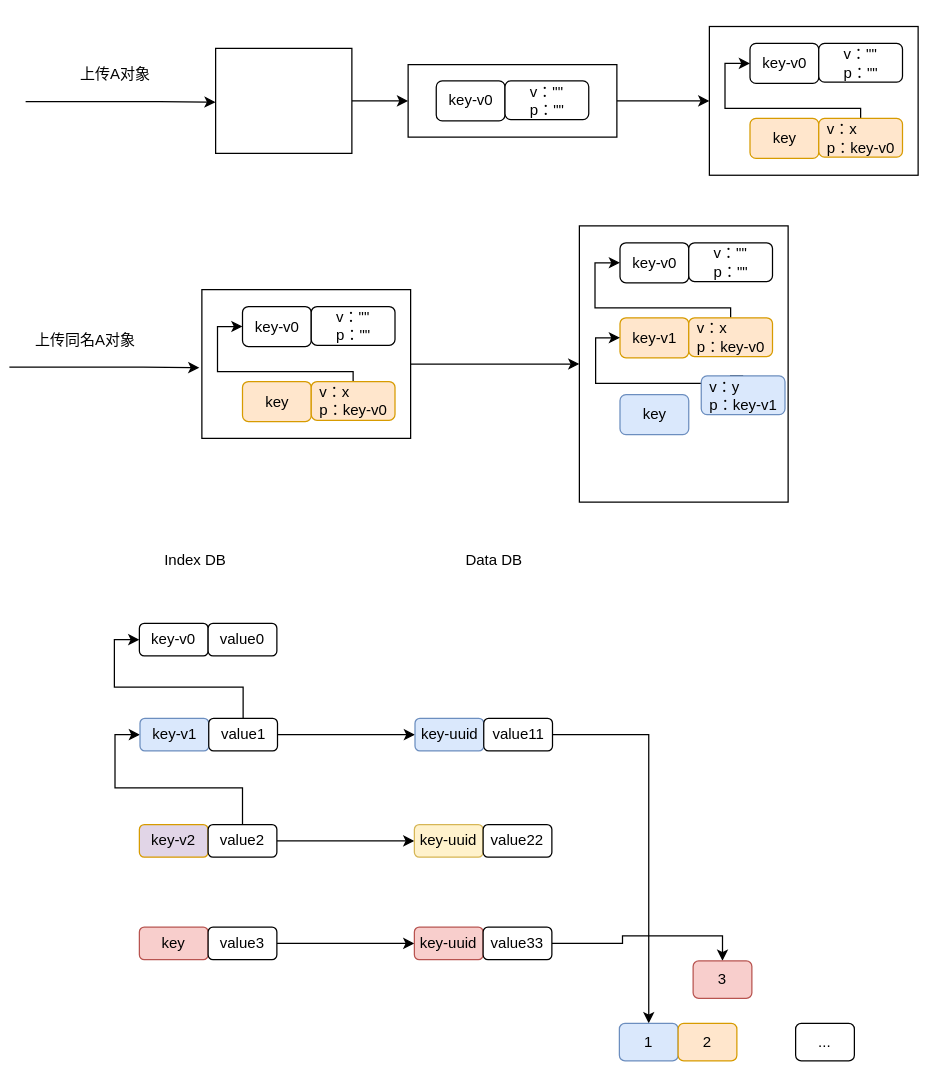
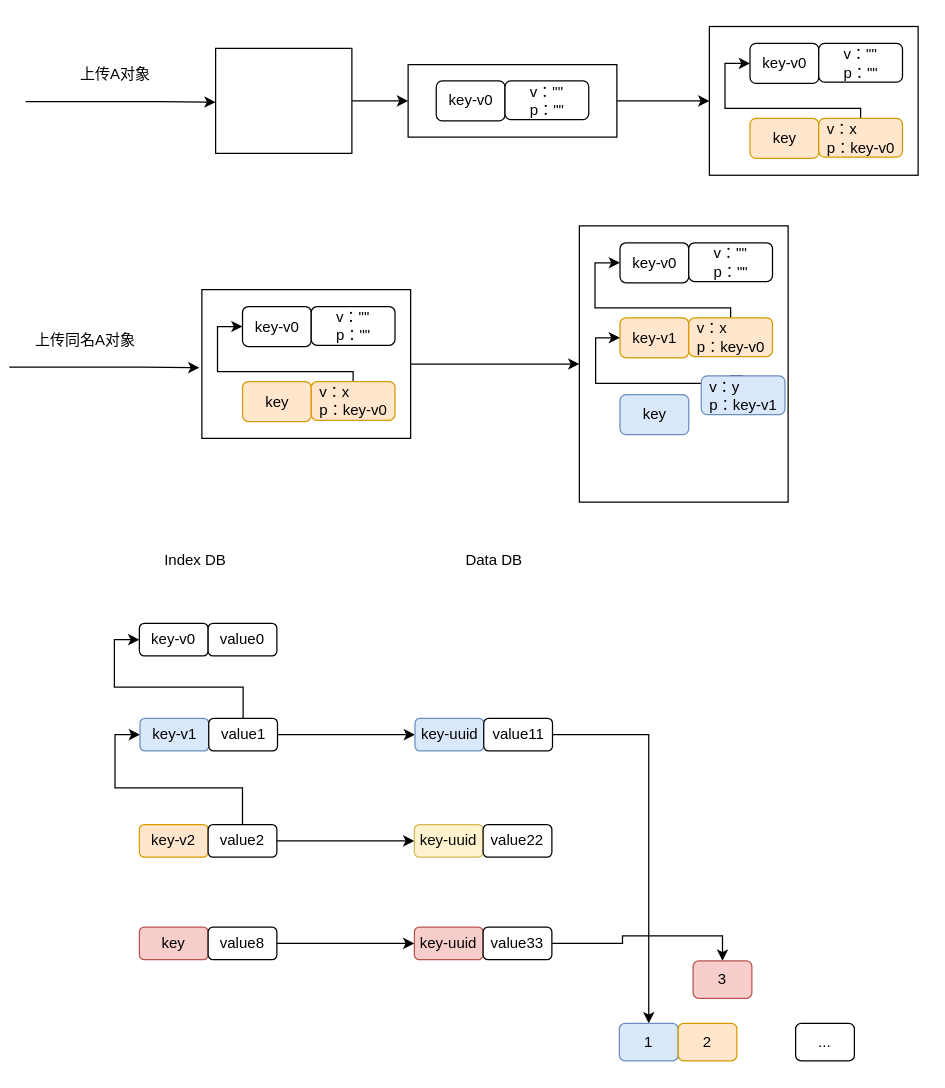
(174, 841) -> (174, 841)
(243, 943) -> (243, 943)
